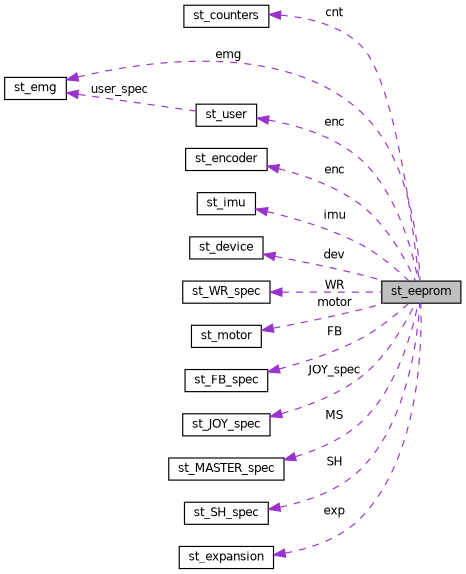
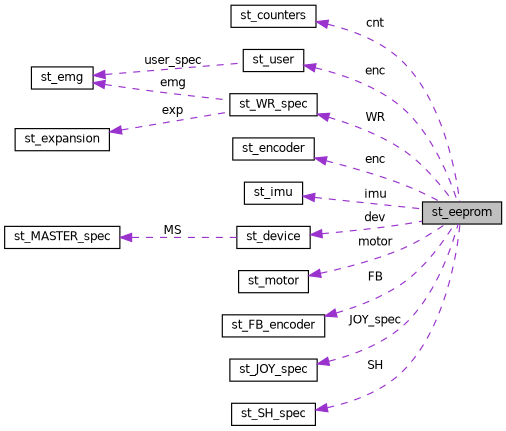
(313, 82) -> (167, 93)
(226, 381) -> (274, 326)
(380, 400) -> (184, 237)
(398, 457) -> (176, 121)
